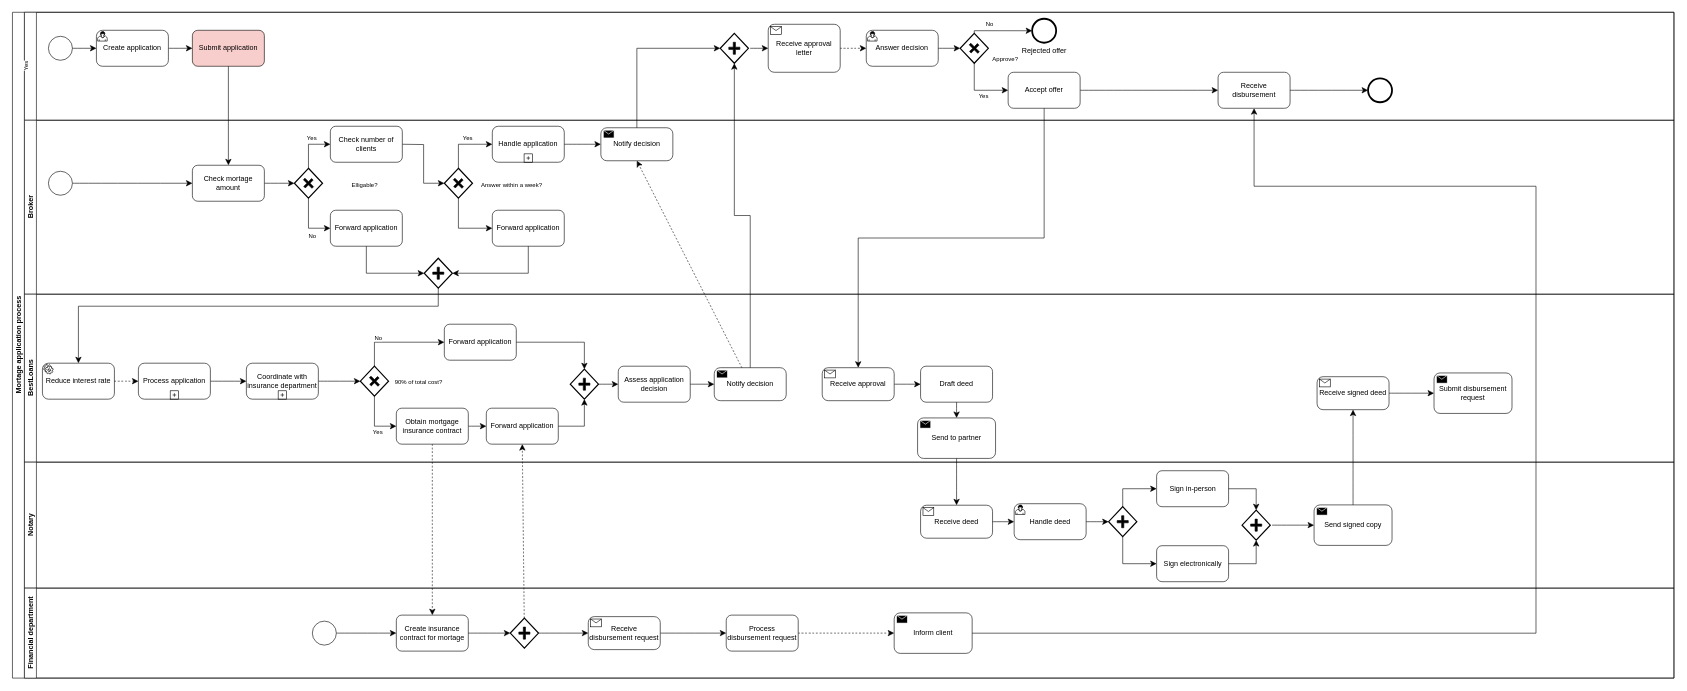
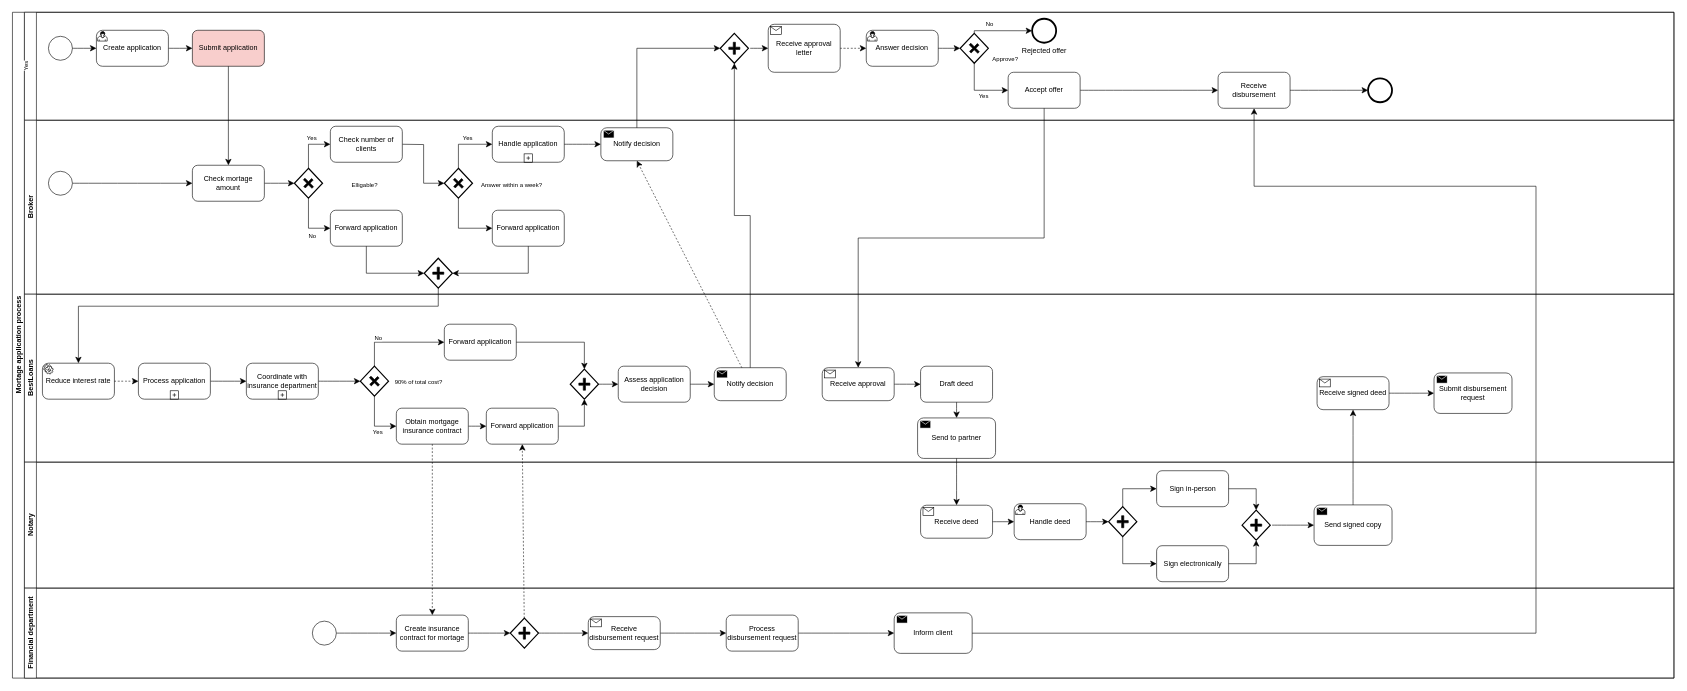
(844, 633) -> (844, 633)
